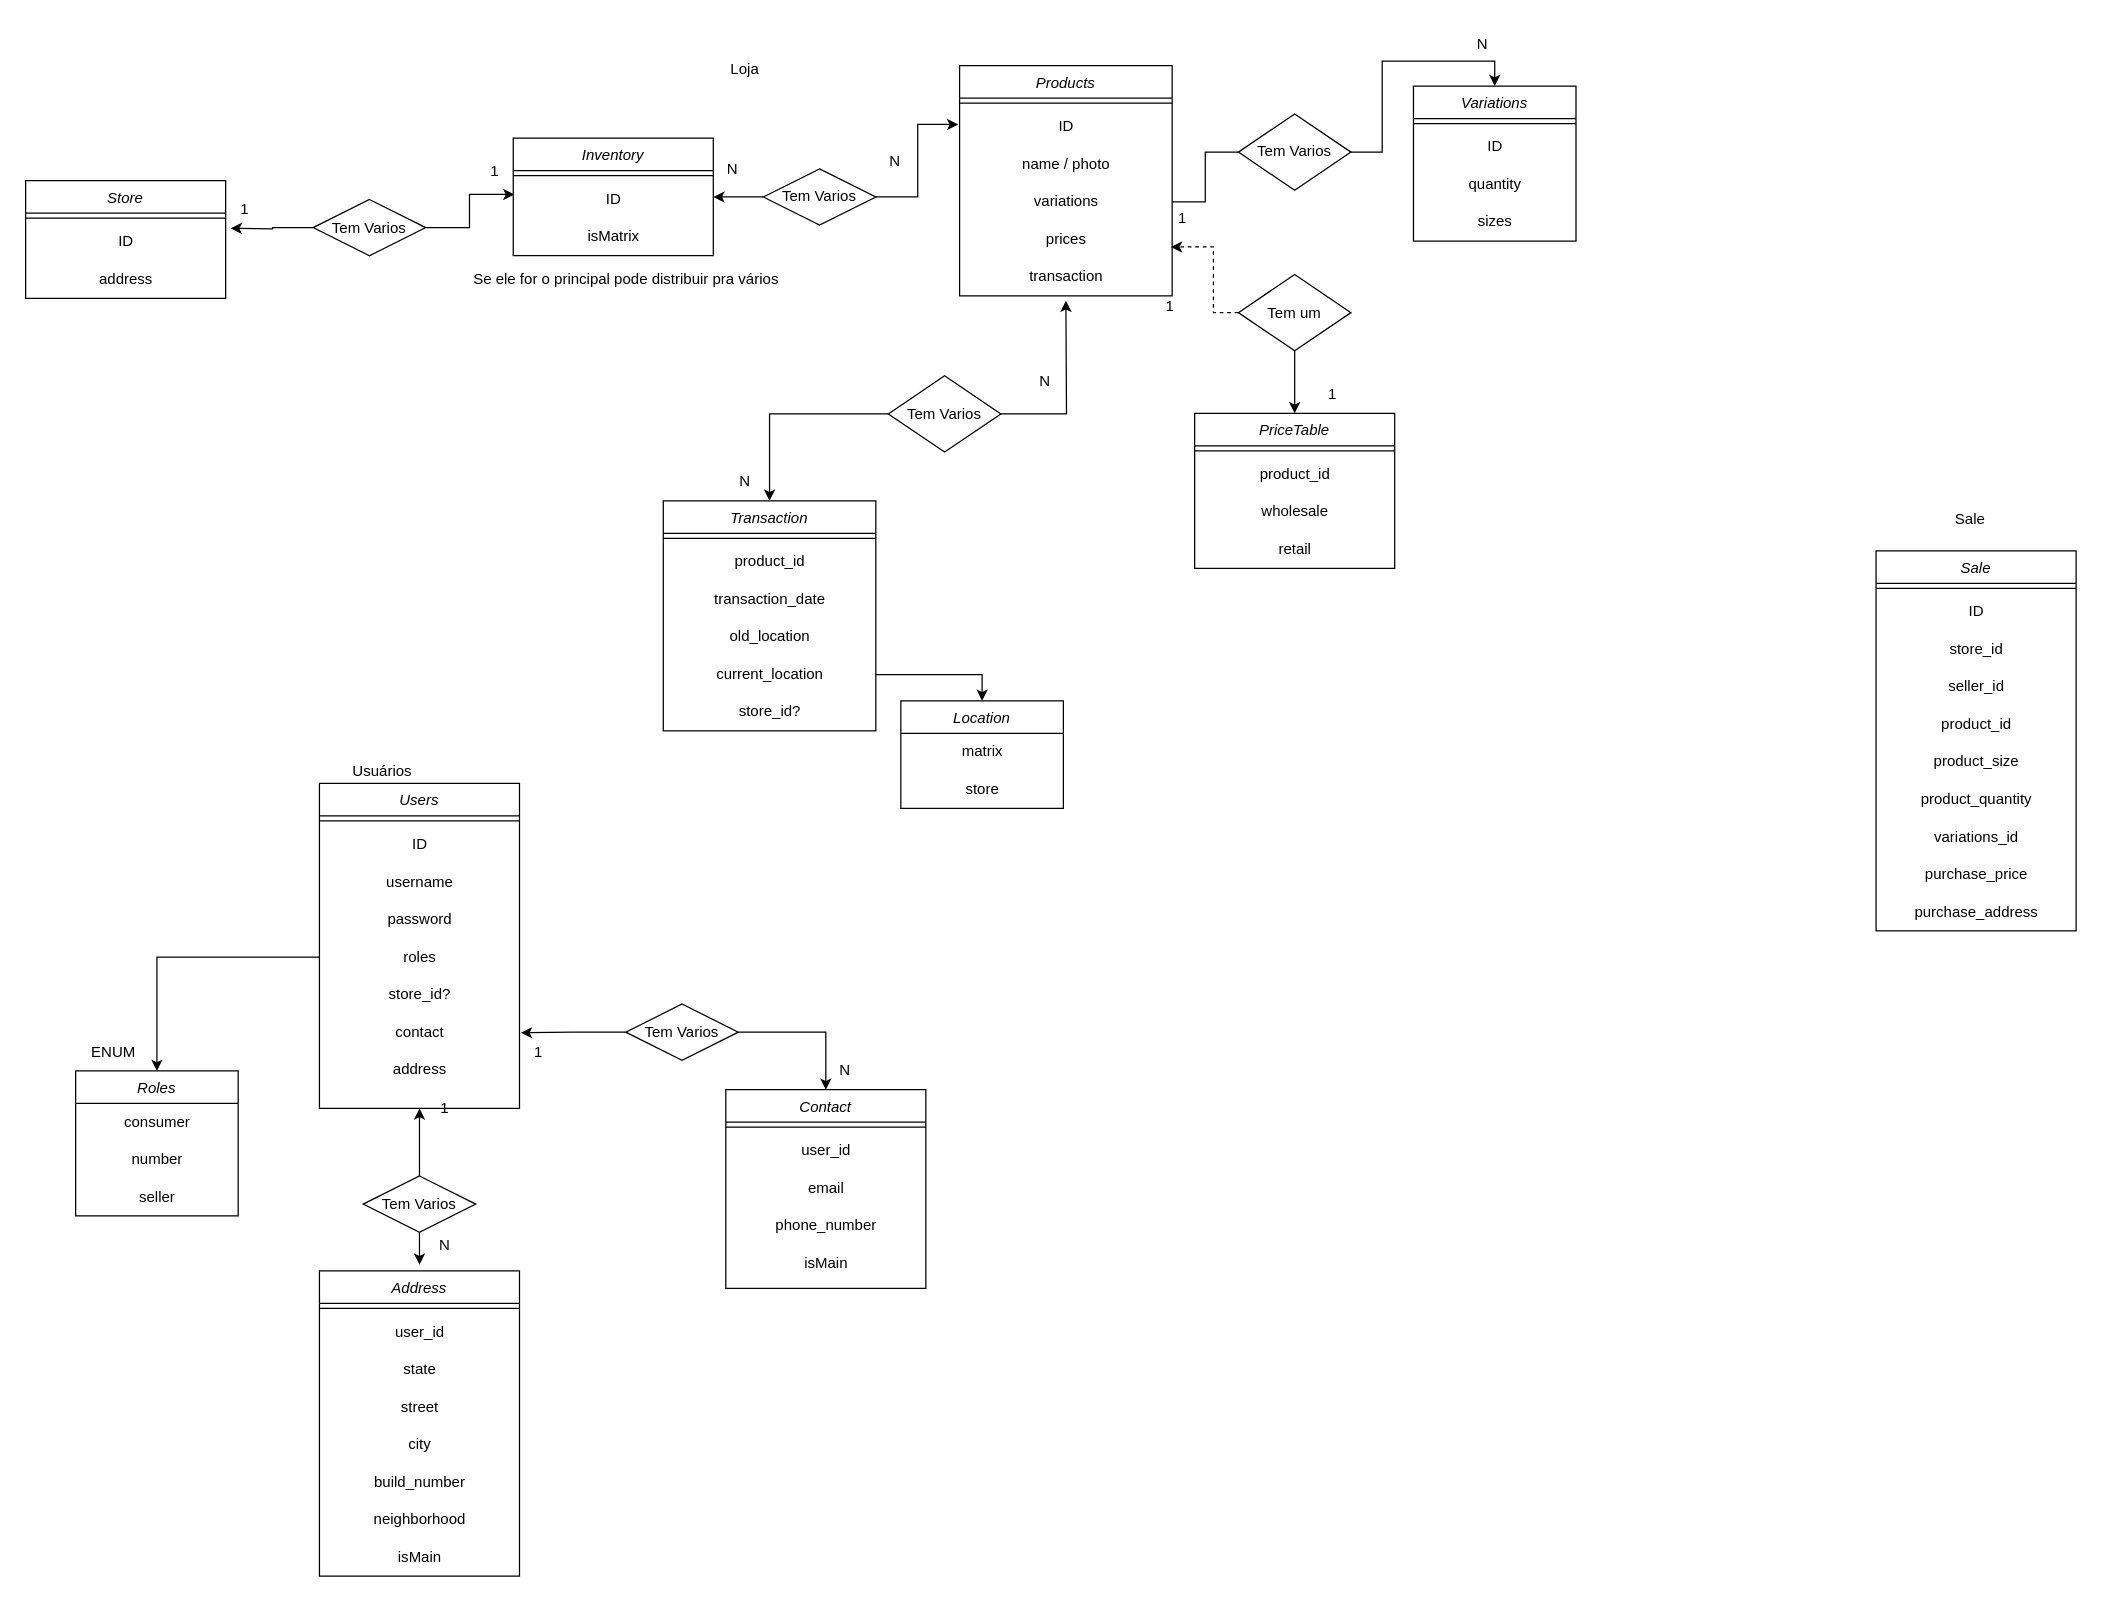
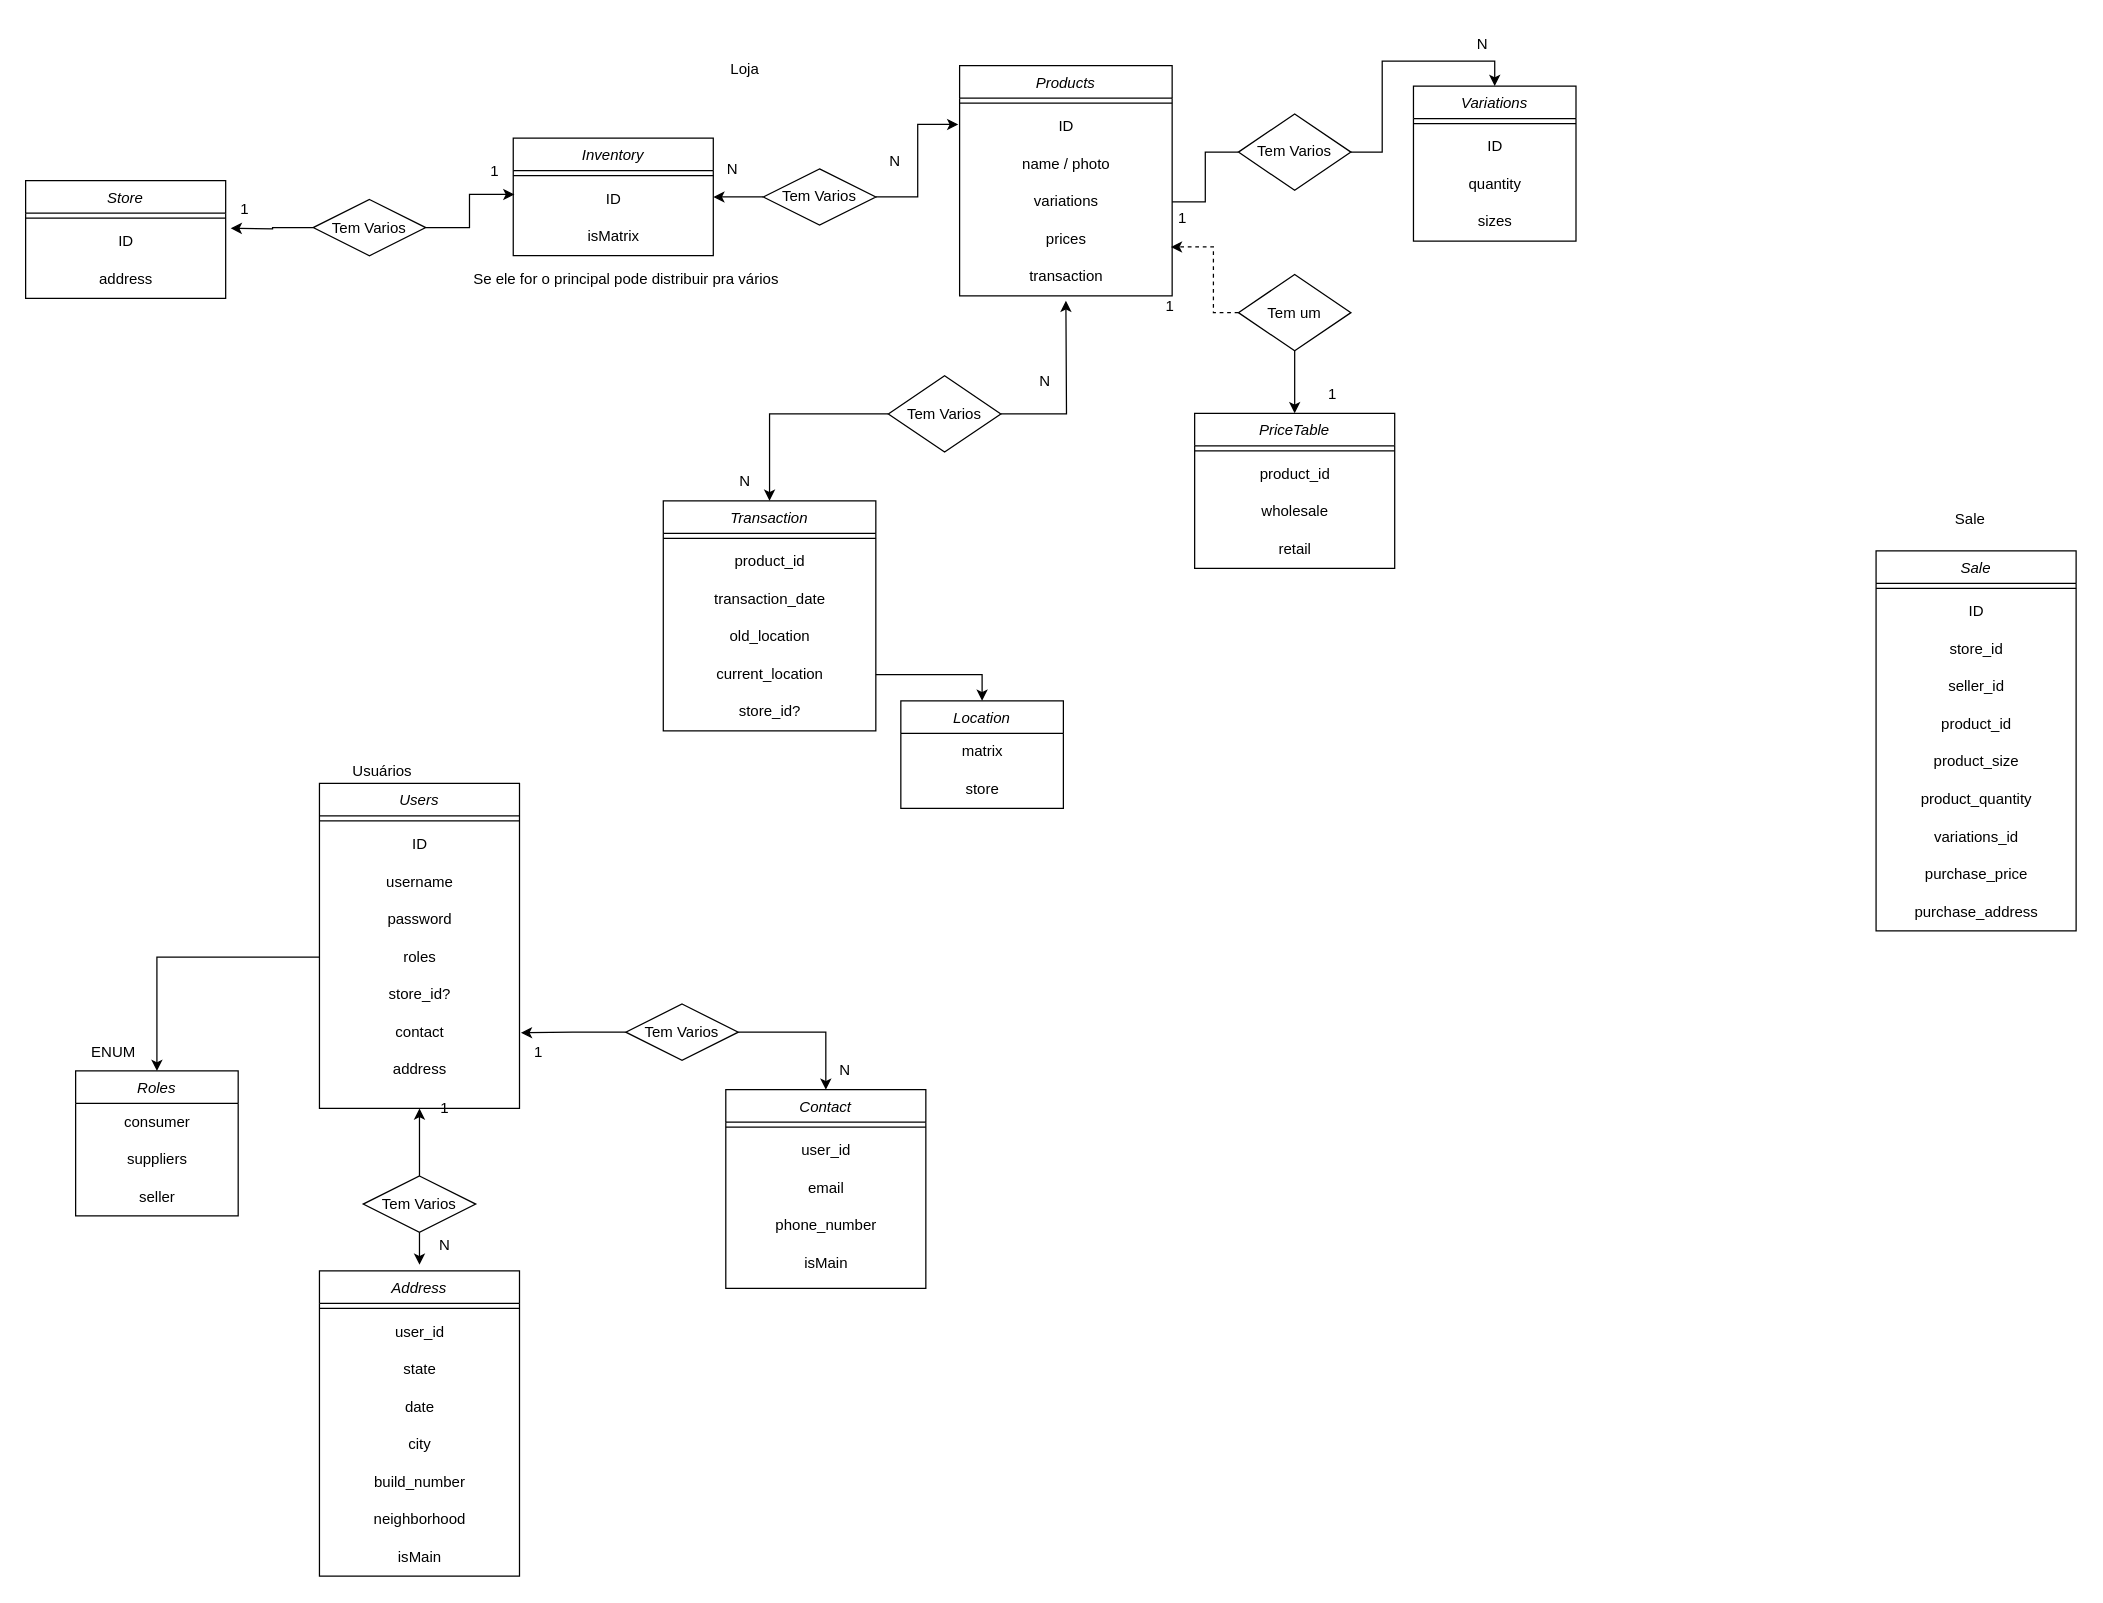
(158, 1159) -> (158, 1159)
(420, 1407) -> (420, 1407)
